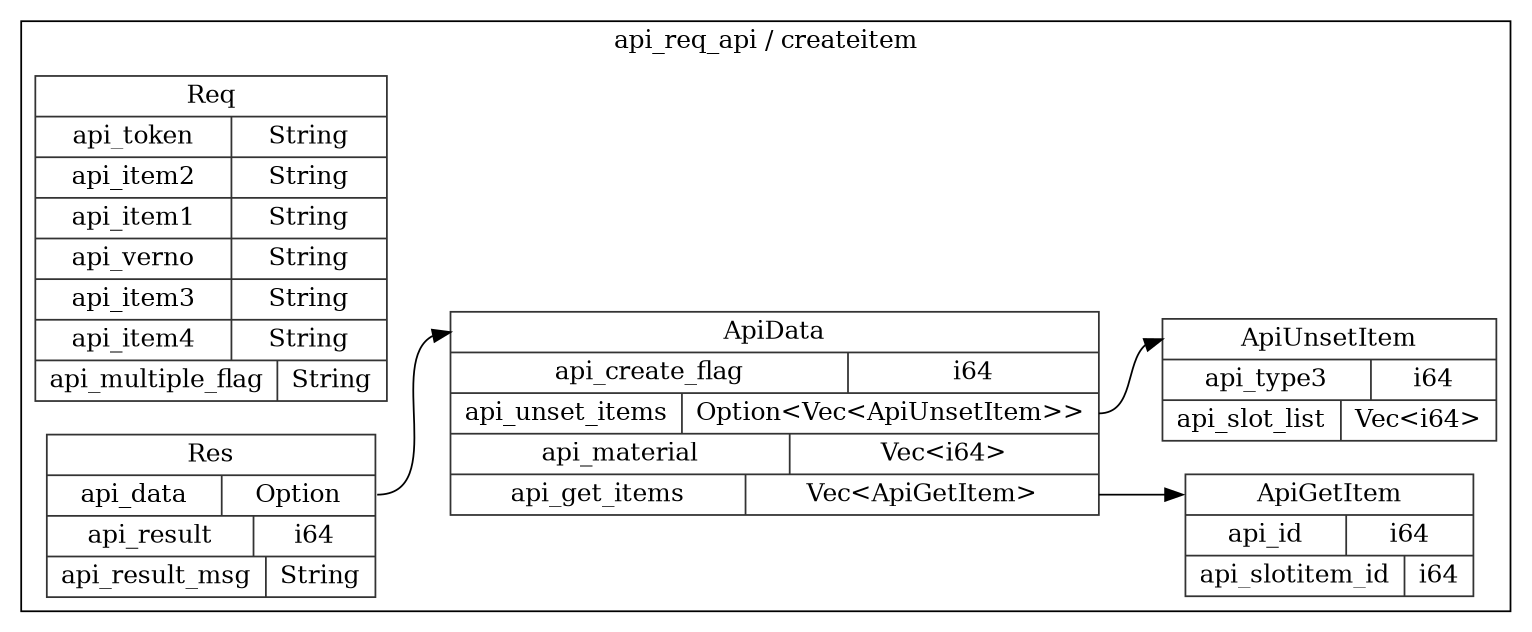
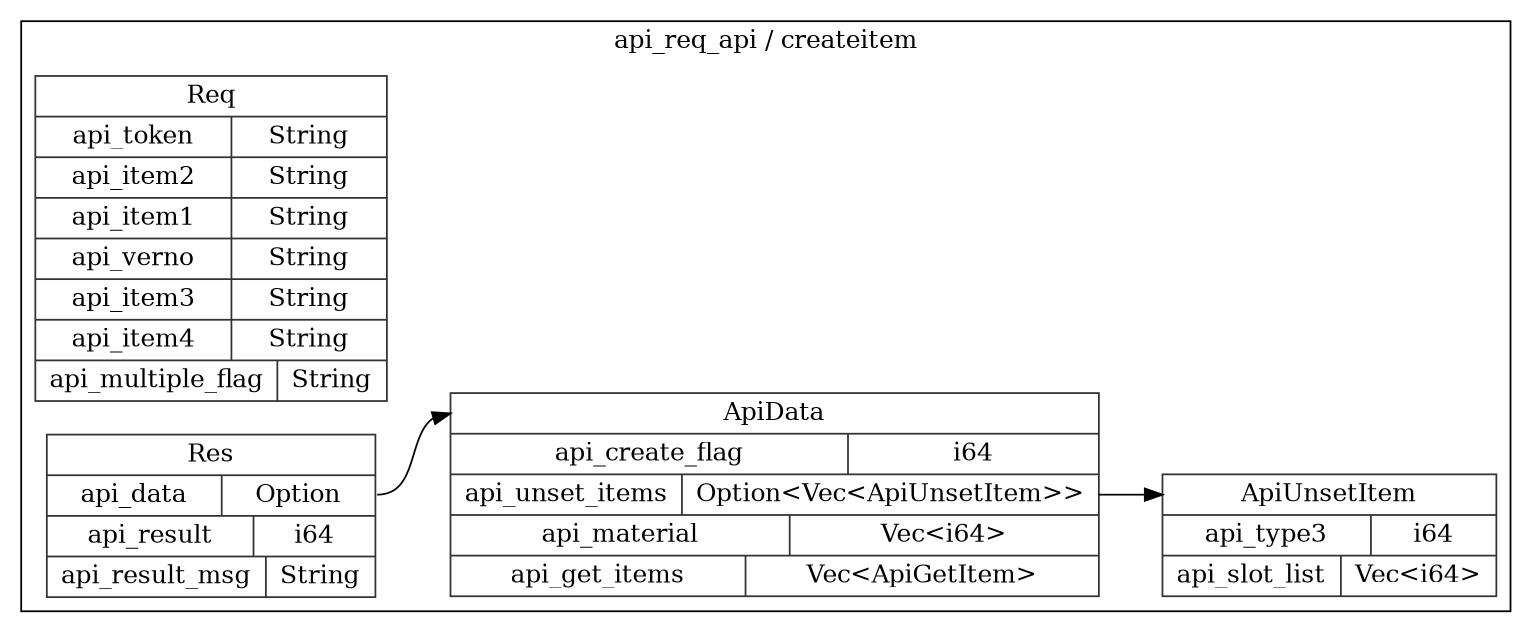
(1329, 535) -> none
